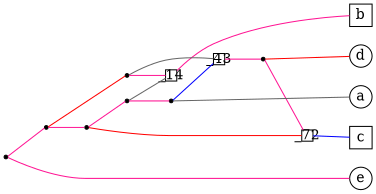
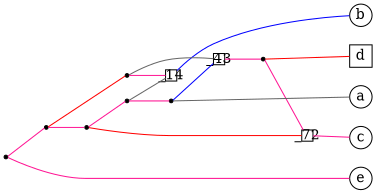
(361, 15) -> (361, 15)
(258, 29) -> (258, 29)
(361, 56) -> (361, 56)
(331, 136) -> (331, 136)
(361, 138) -> (361, 138)
